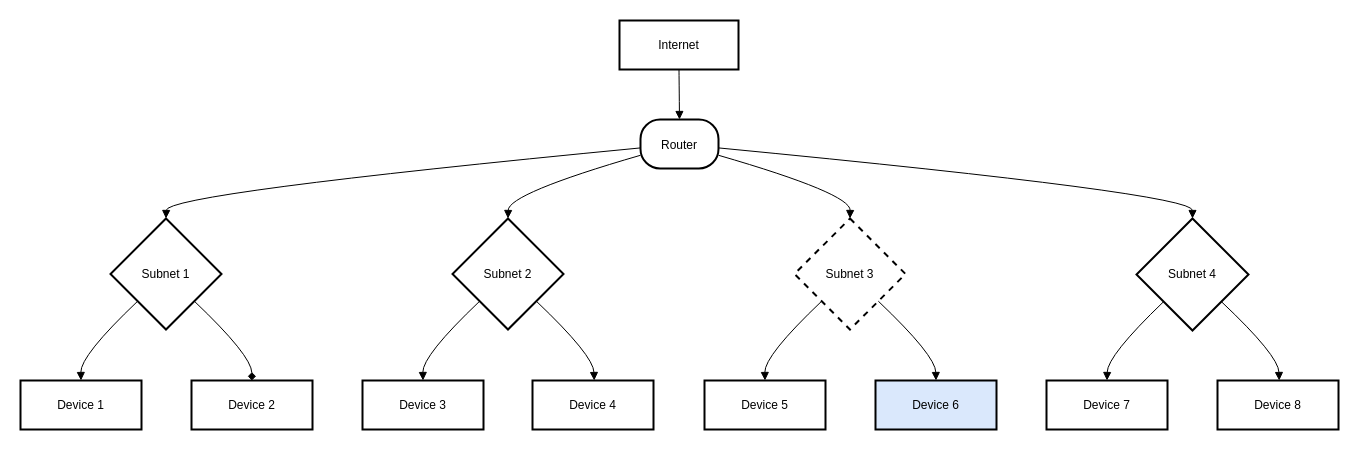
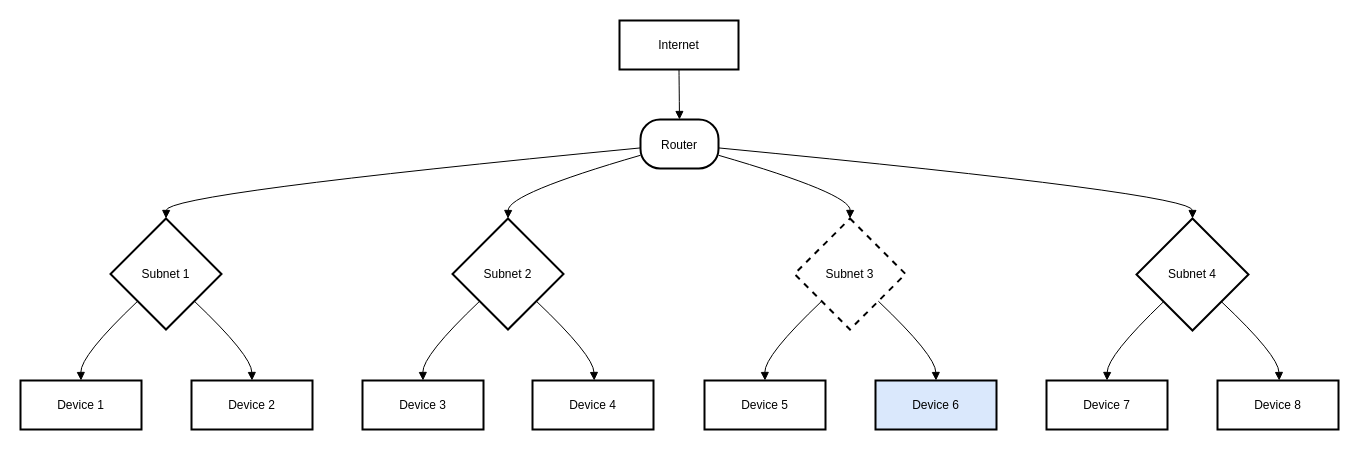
(252, 372) -> (252, 371)
